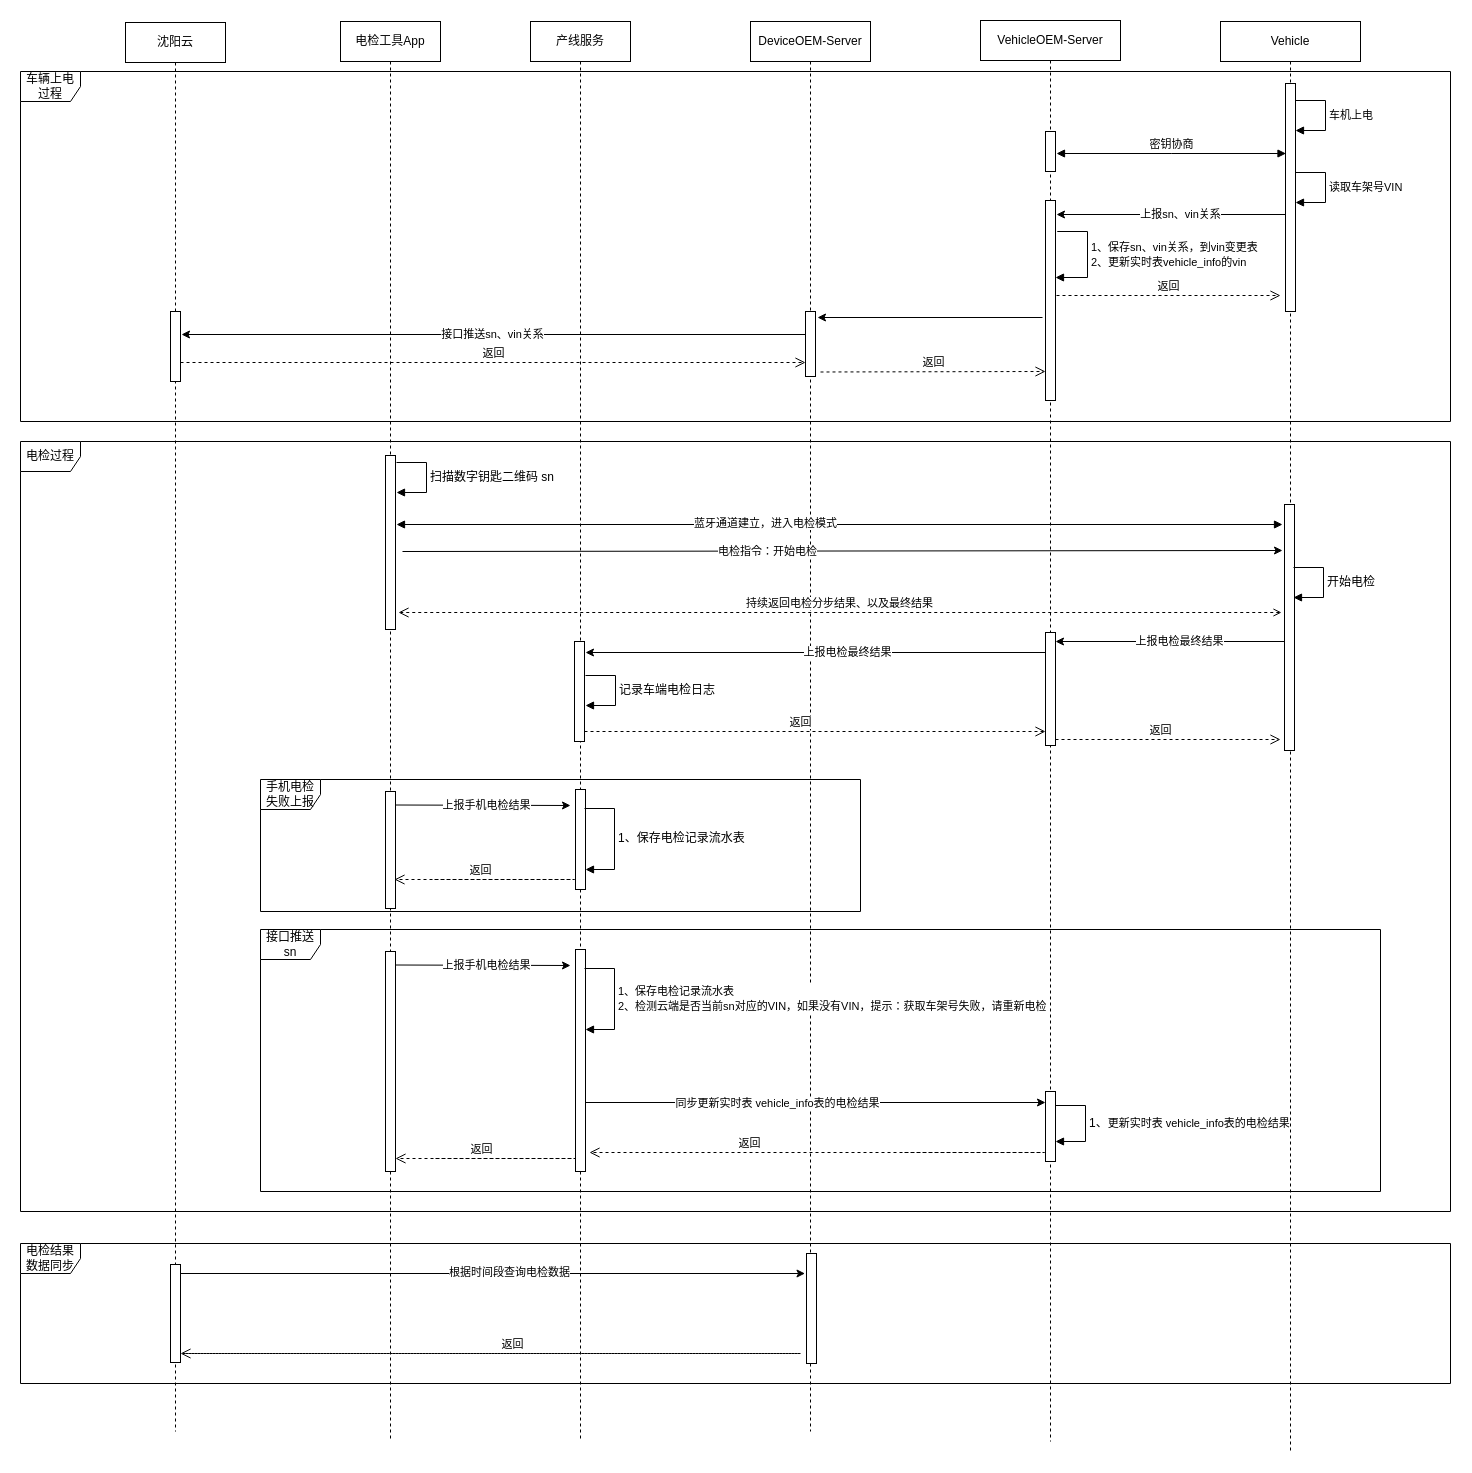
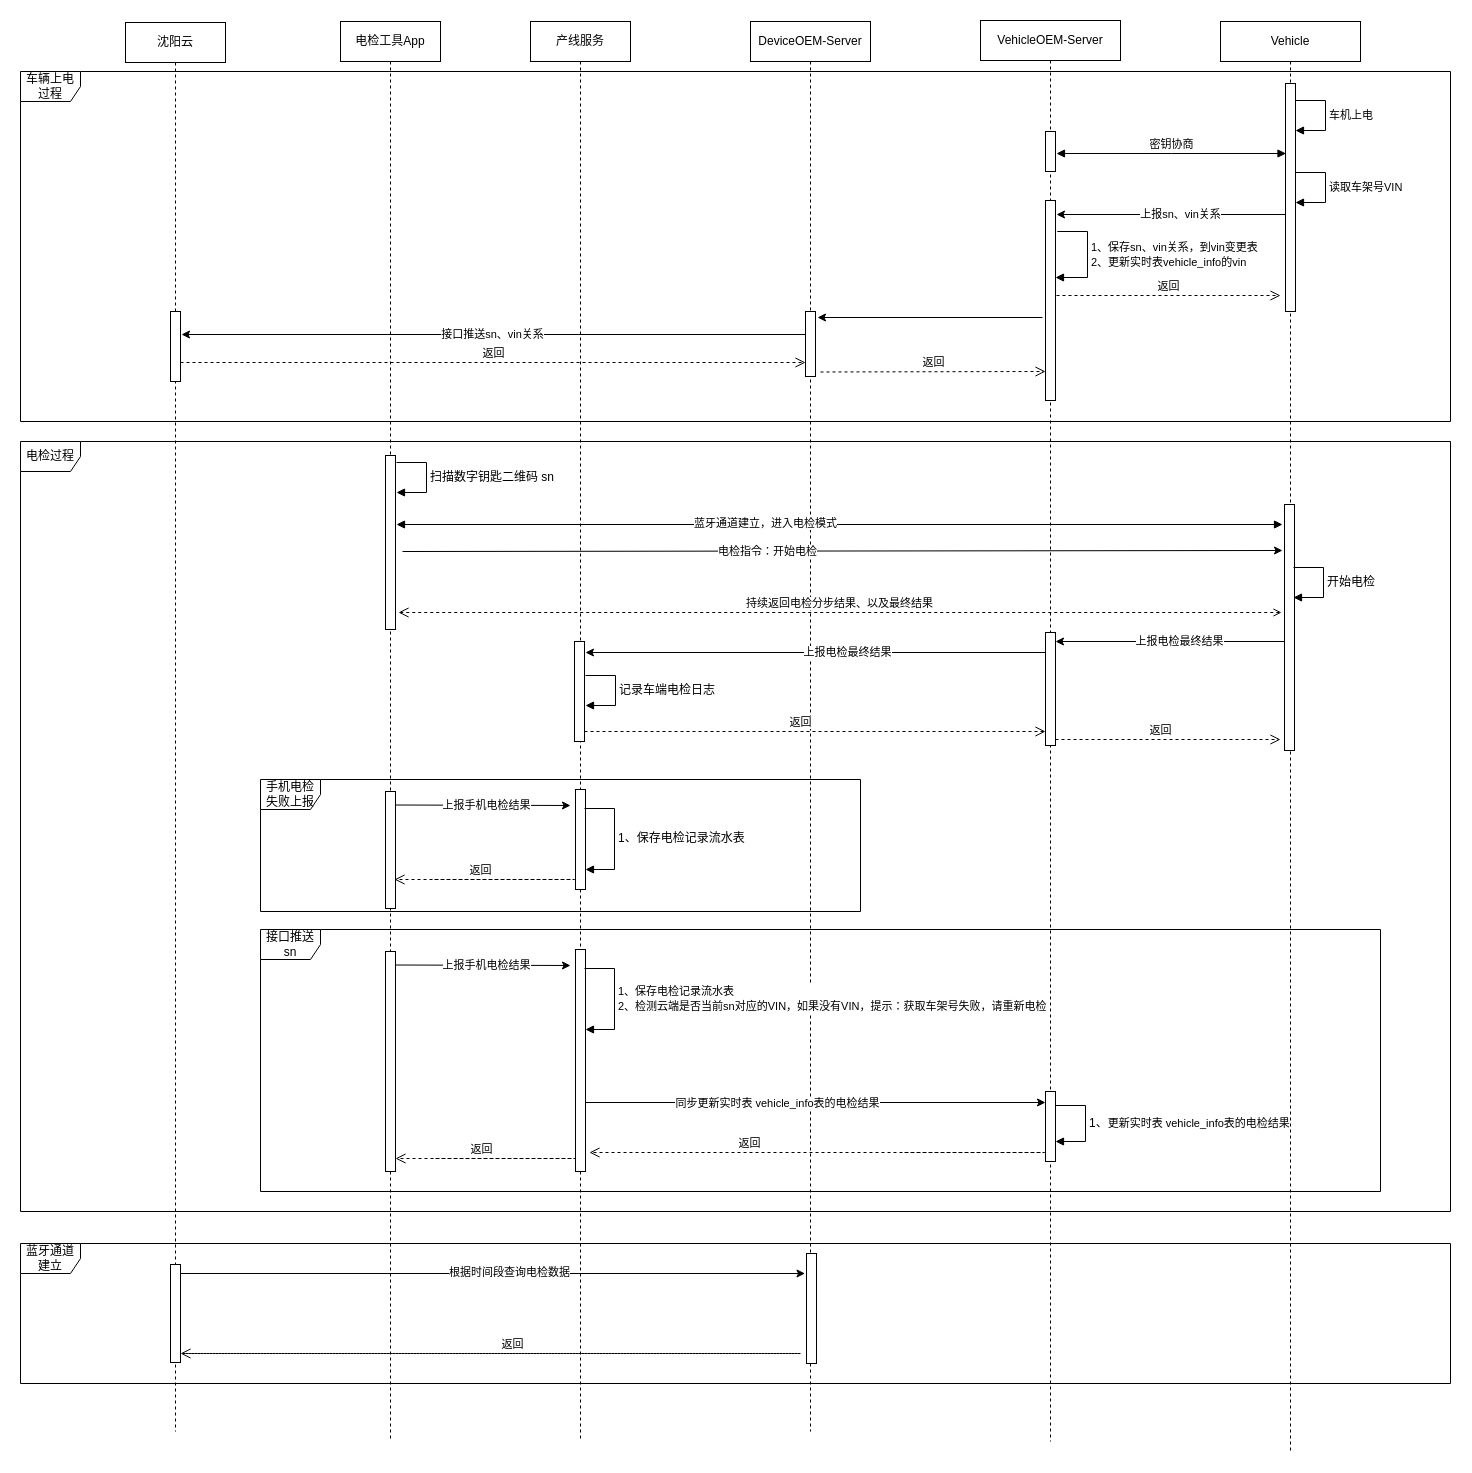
(51, 1259) -> (51, 1259)
